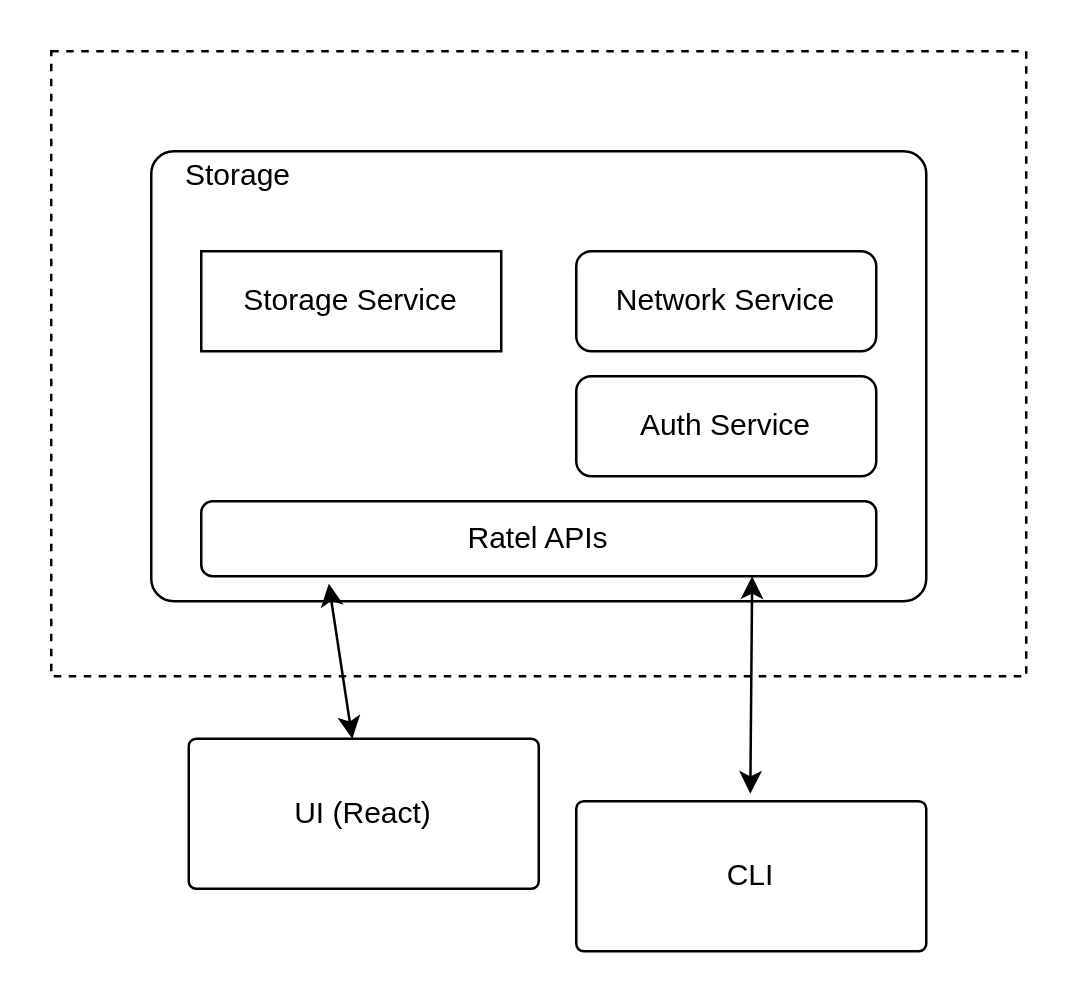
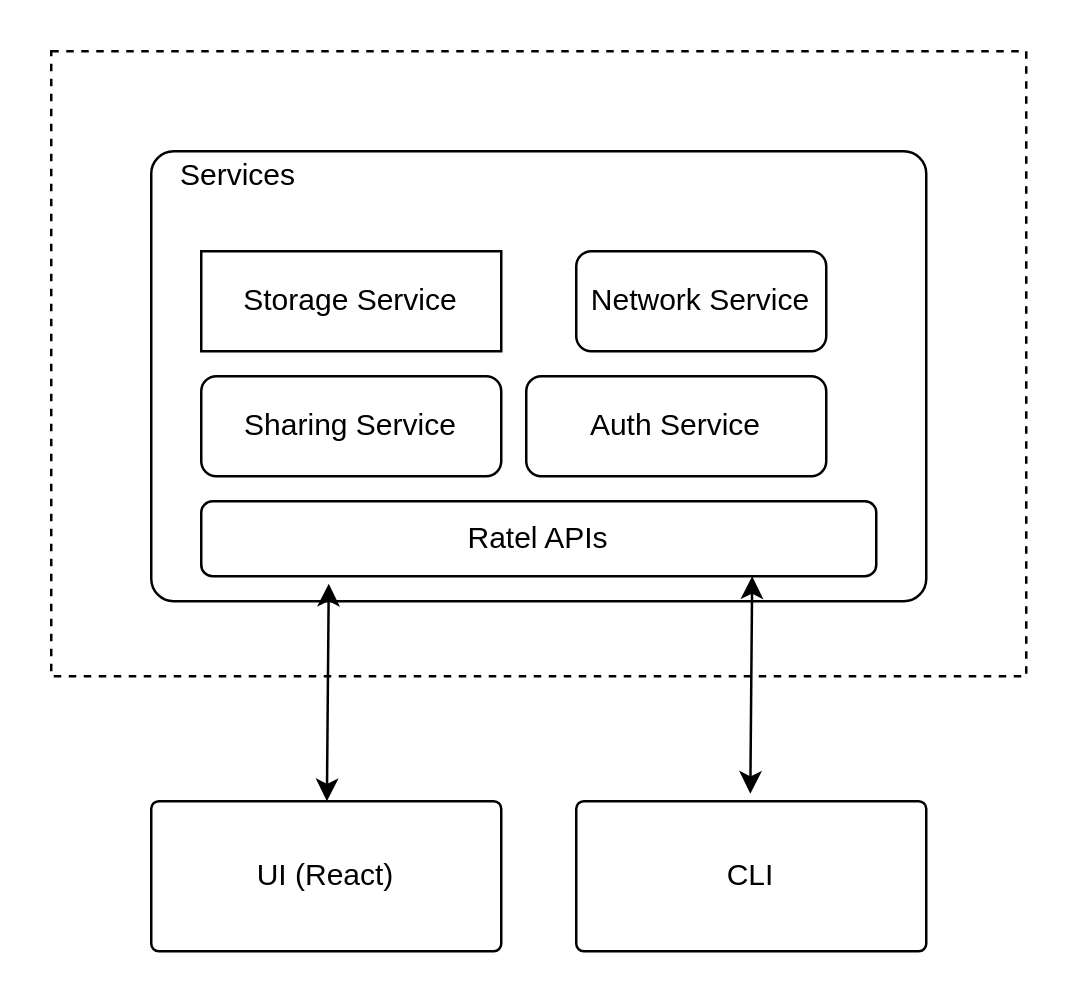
(239, 176) -> (239, 176)
(726, 301) -> (701, 301)
none -> (351, 426)
(726, 426) -> (676, 426)
(364, 814) -> (326, 876)
